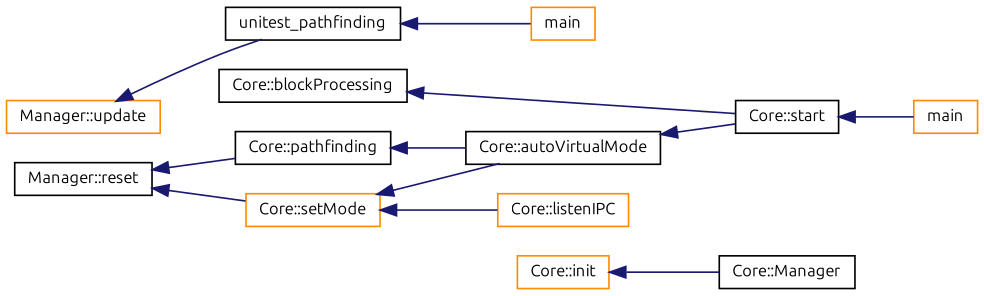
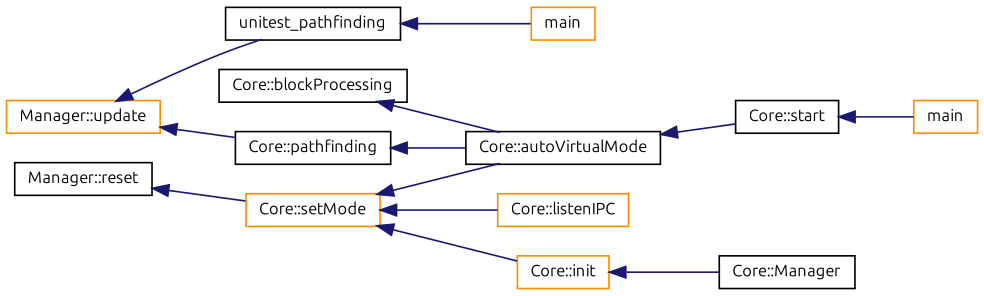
(580, 103) -> (446, 119)
(202, 163) -> (206, 133)
none -> (455, 245)
